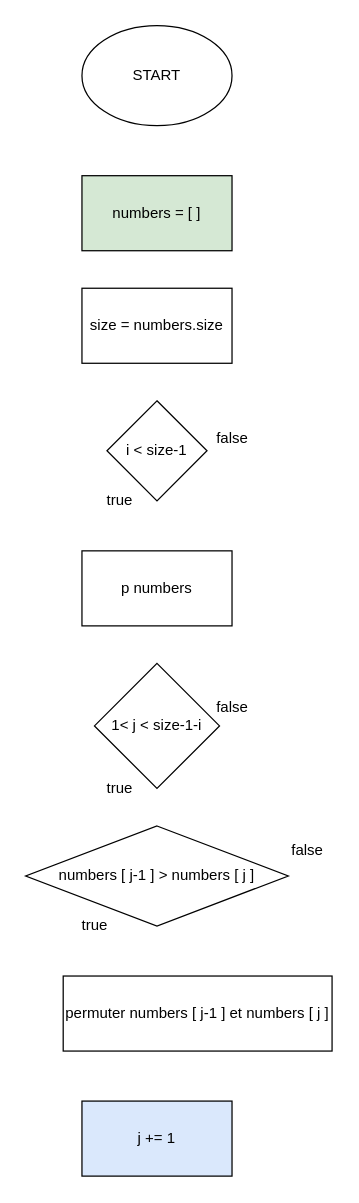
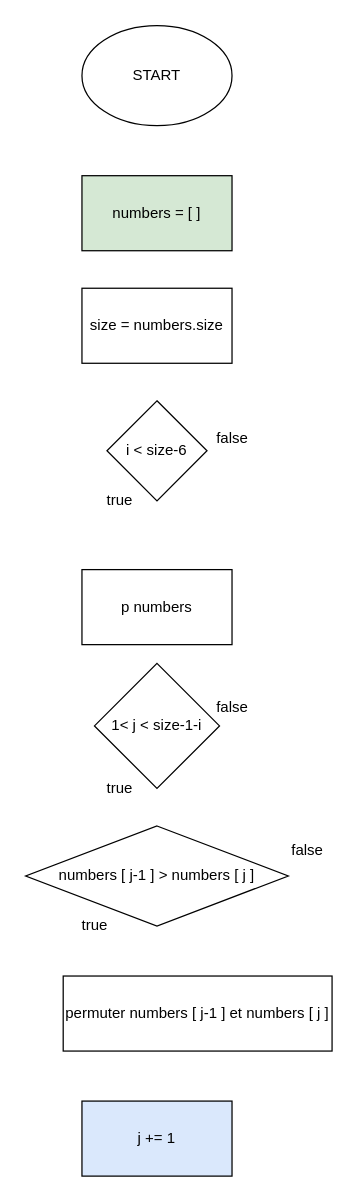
(157, 451) -> (157, 451)
(157, 588) -> (157, 607)
